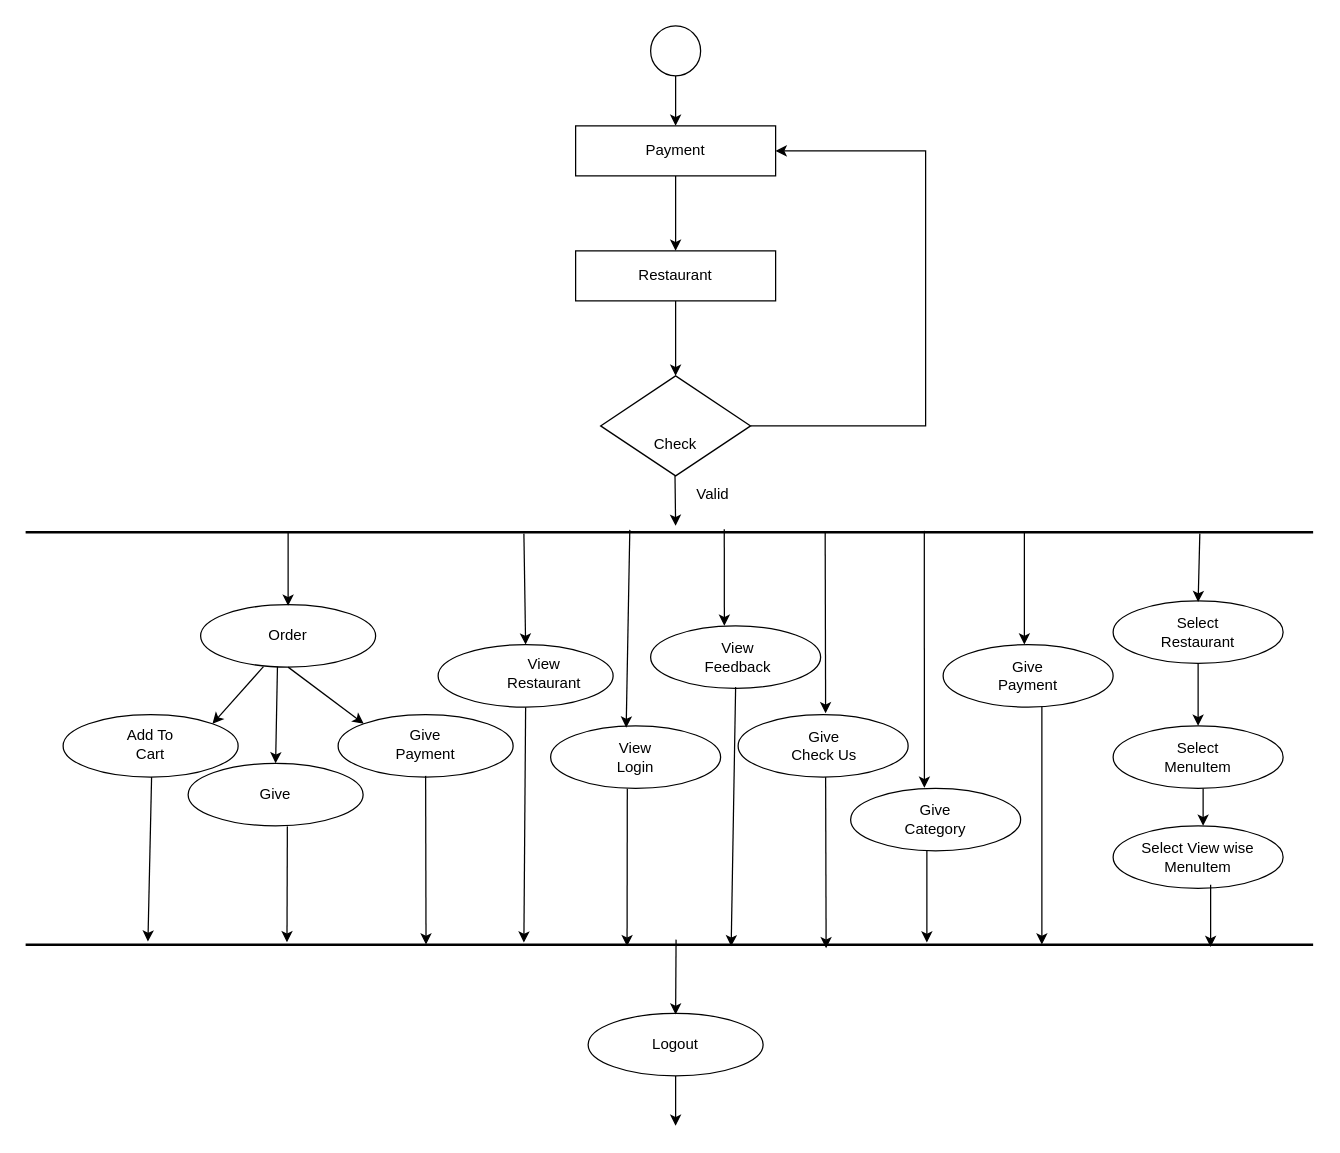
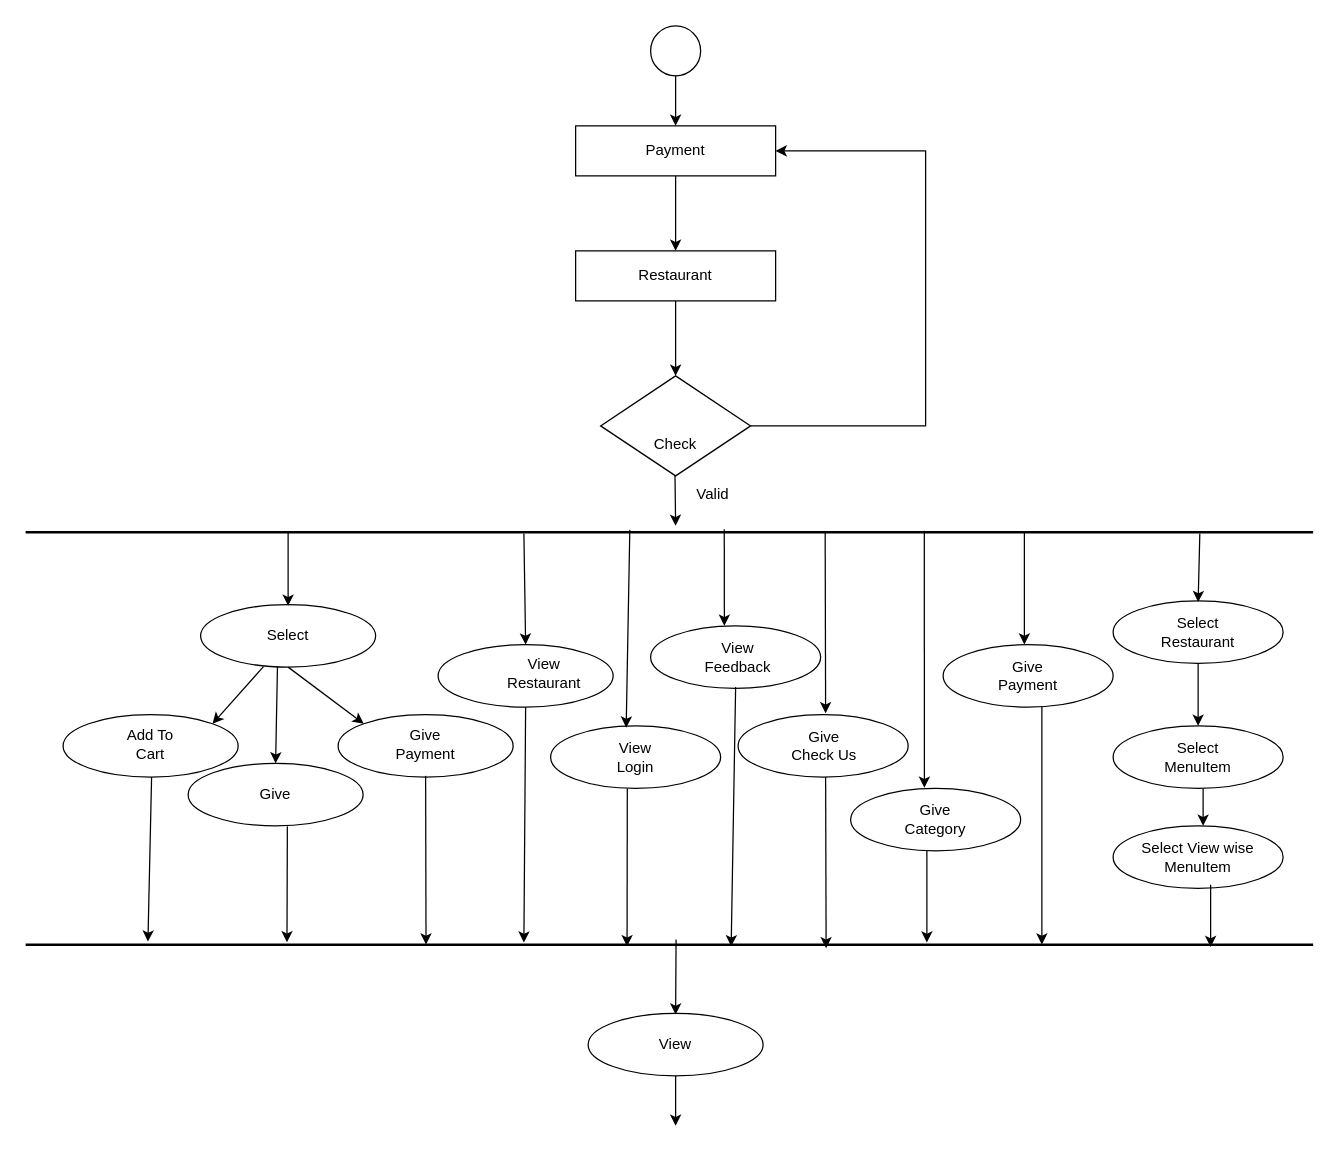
(288, 636) -> (288, 636)
(676, 1044) -> (676, 1044)
